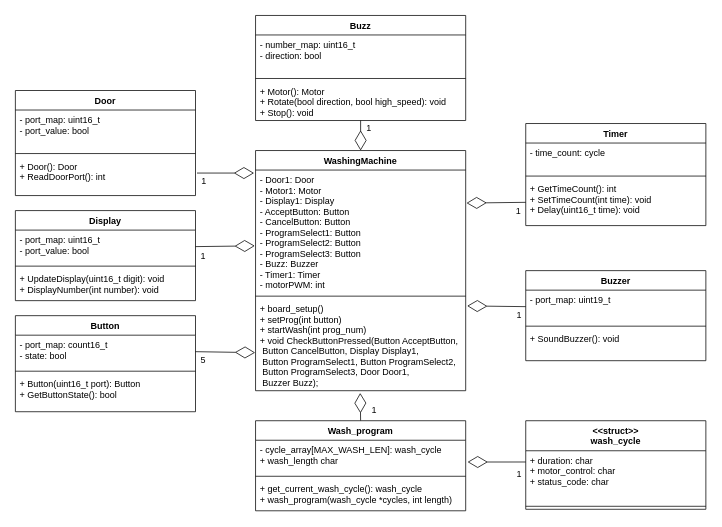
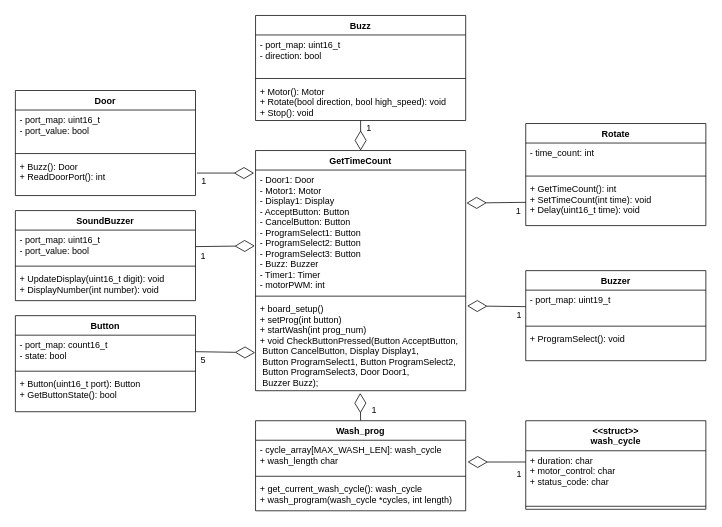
(310, 45) -> (305, 45)
(615, 134) -> (615, 134)
(572, 153) -> (566, 153)
(360, 161) -> (360, 161)
(51, 167) -> (51, 167)
(105, 221) -> (105, 221)
(578, 339) -> (582, 339)
(360, 431) -> (360, 431)
